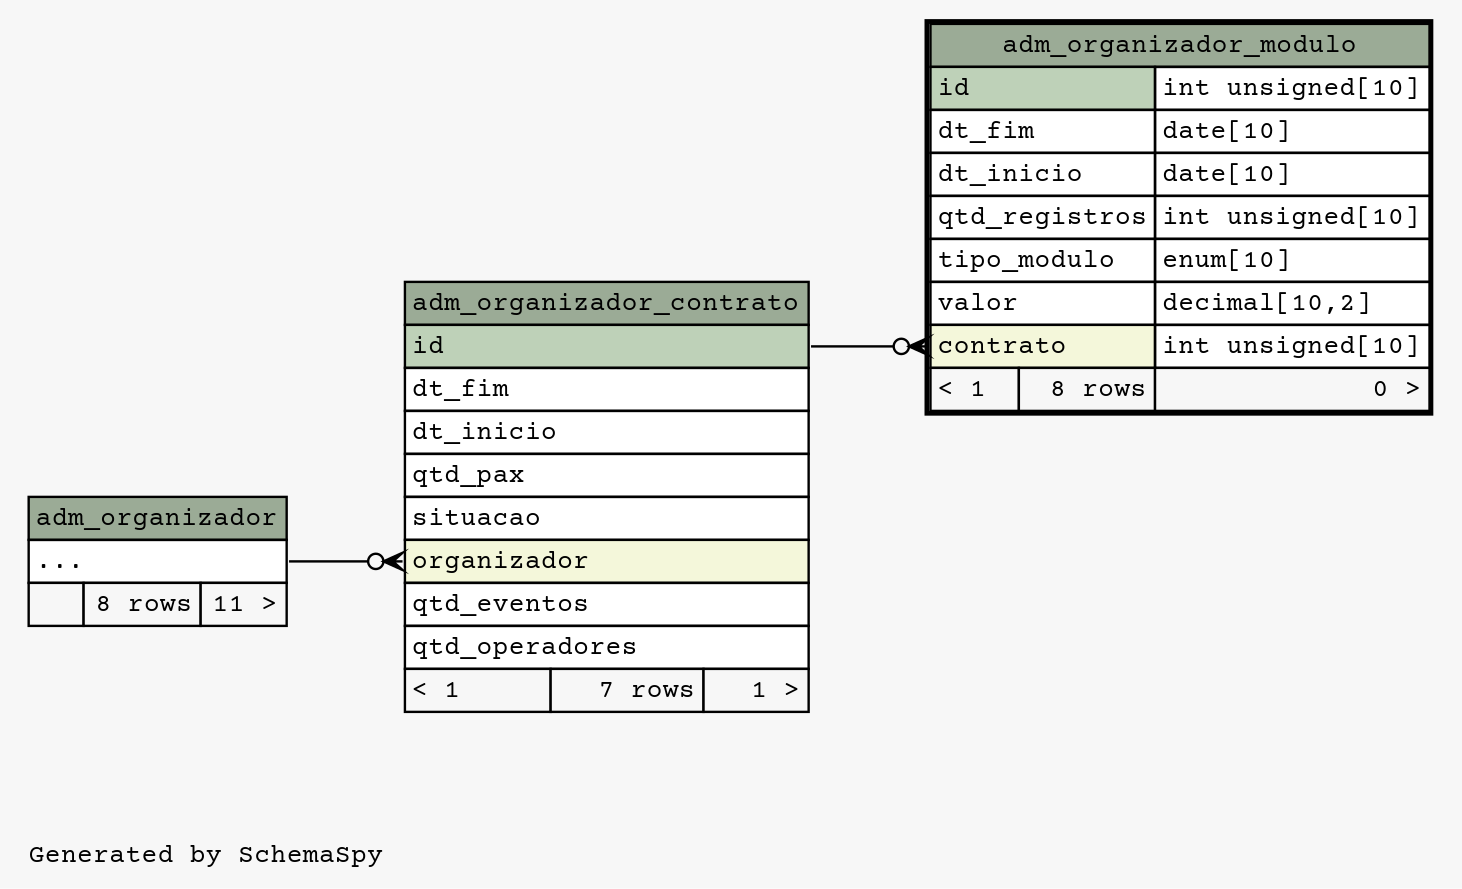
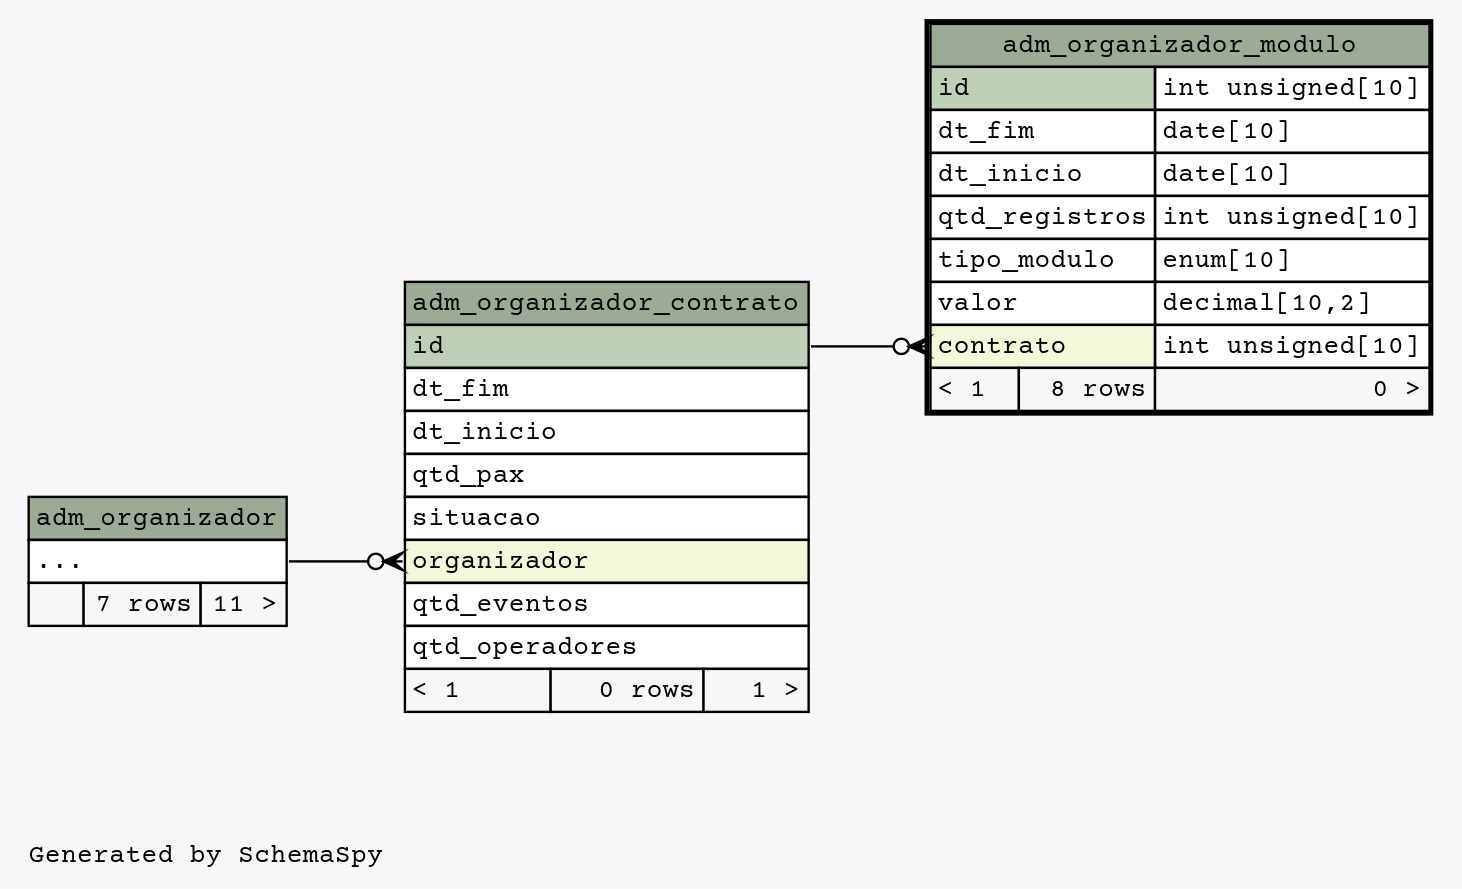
(145, 603) -> (145, 603)
(647, 689) -> (647, 689)
